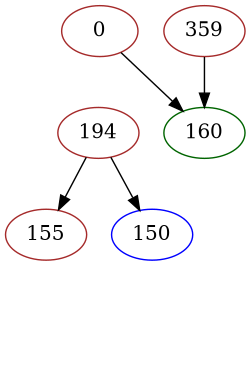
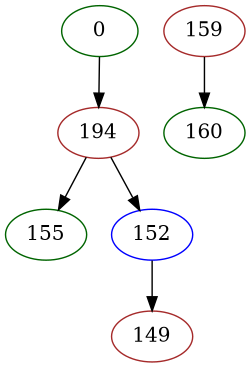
(100, 31) -> (100, 31)
(204, 31) -> (204, 31)
(147, 77) -> (99, 75)
(46, 235) -> (46, 235)
(152, 235) -> (152, 235)
none -> (152, 337)
